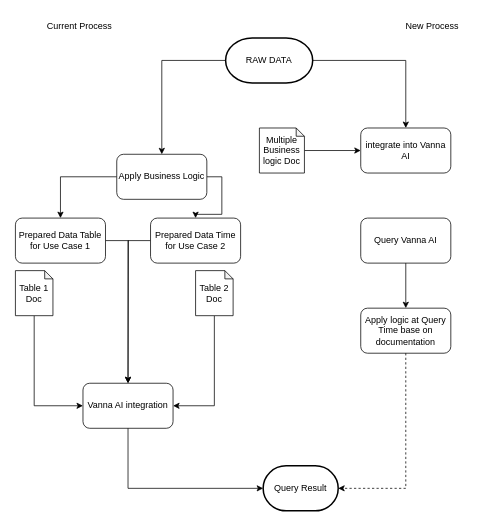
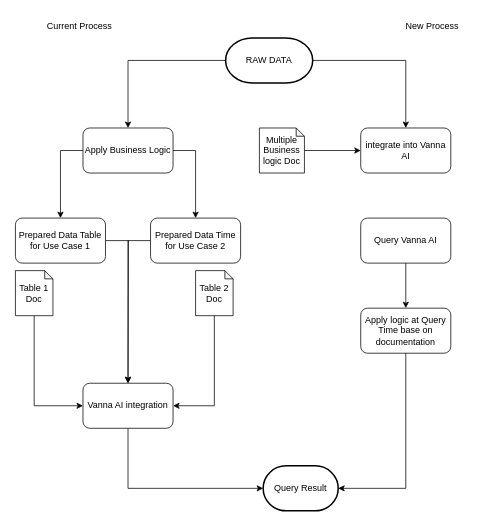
(162, 177) -> (128, 150)
(405, 452) -> (405, 452)
